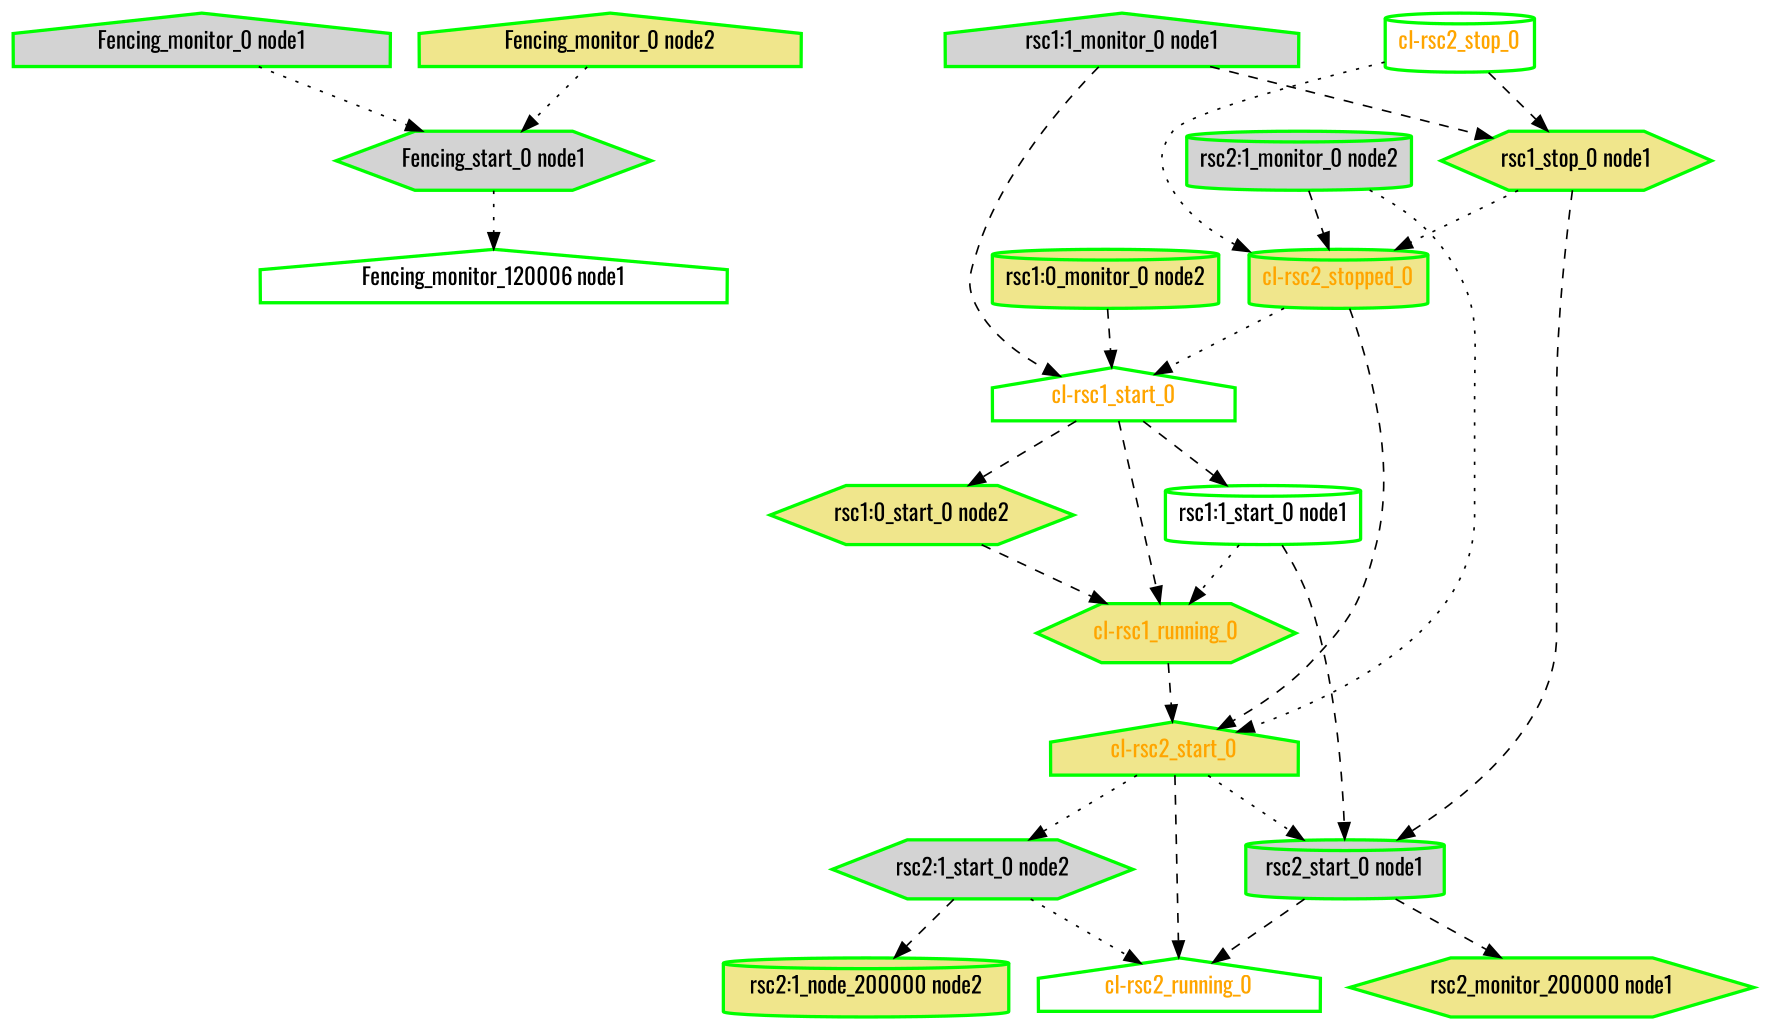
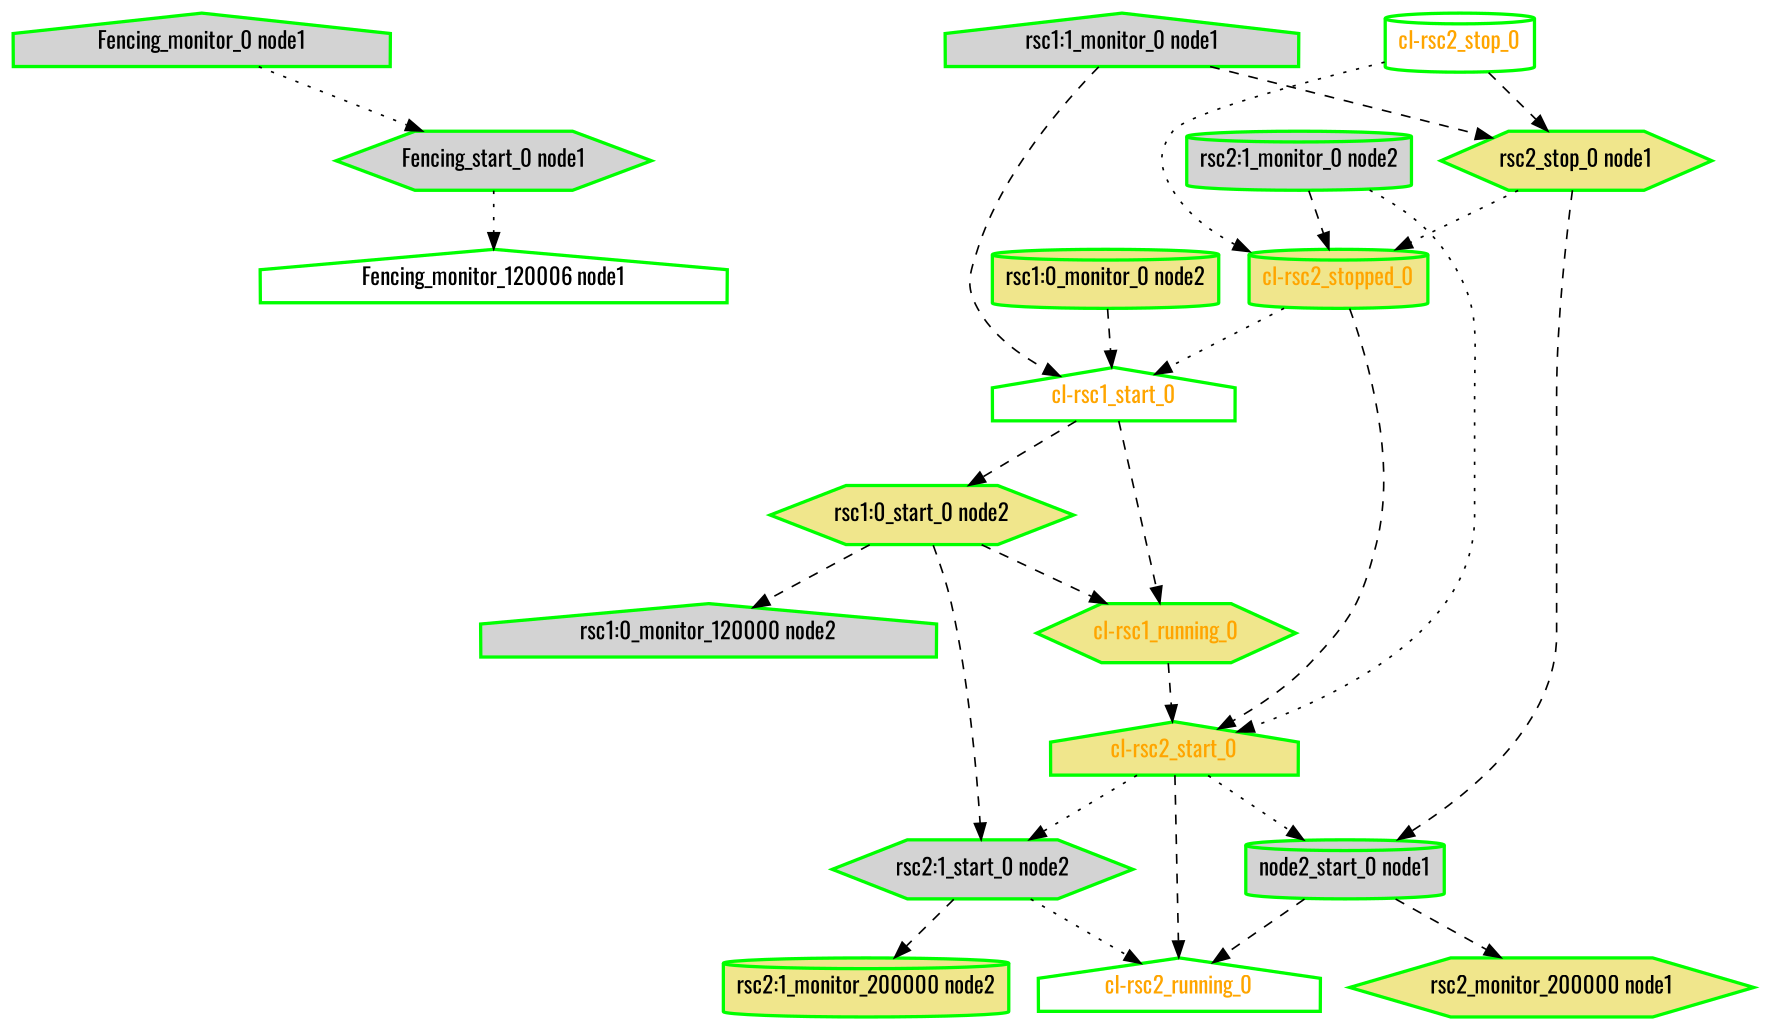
(610, 43) -> none
(1576, 161) -> (1576, 161)
(1263, 515) -> none
none -> (709, 633)
none -> (966, 683)
(1345, 869) -> (1345, 869)
(866, 987) -> (866, 987)
